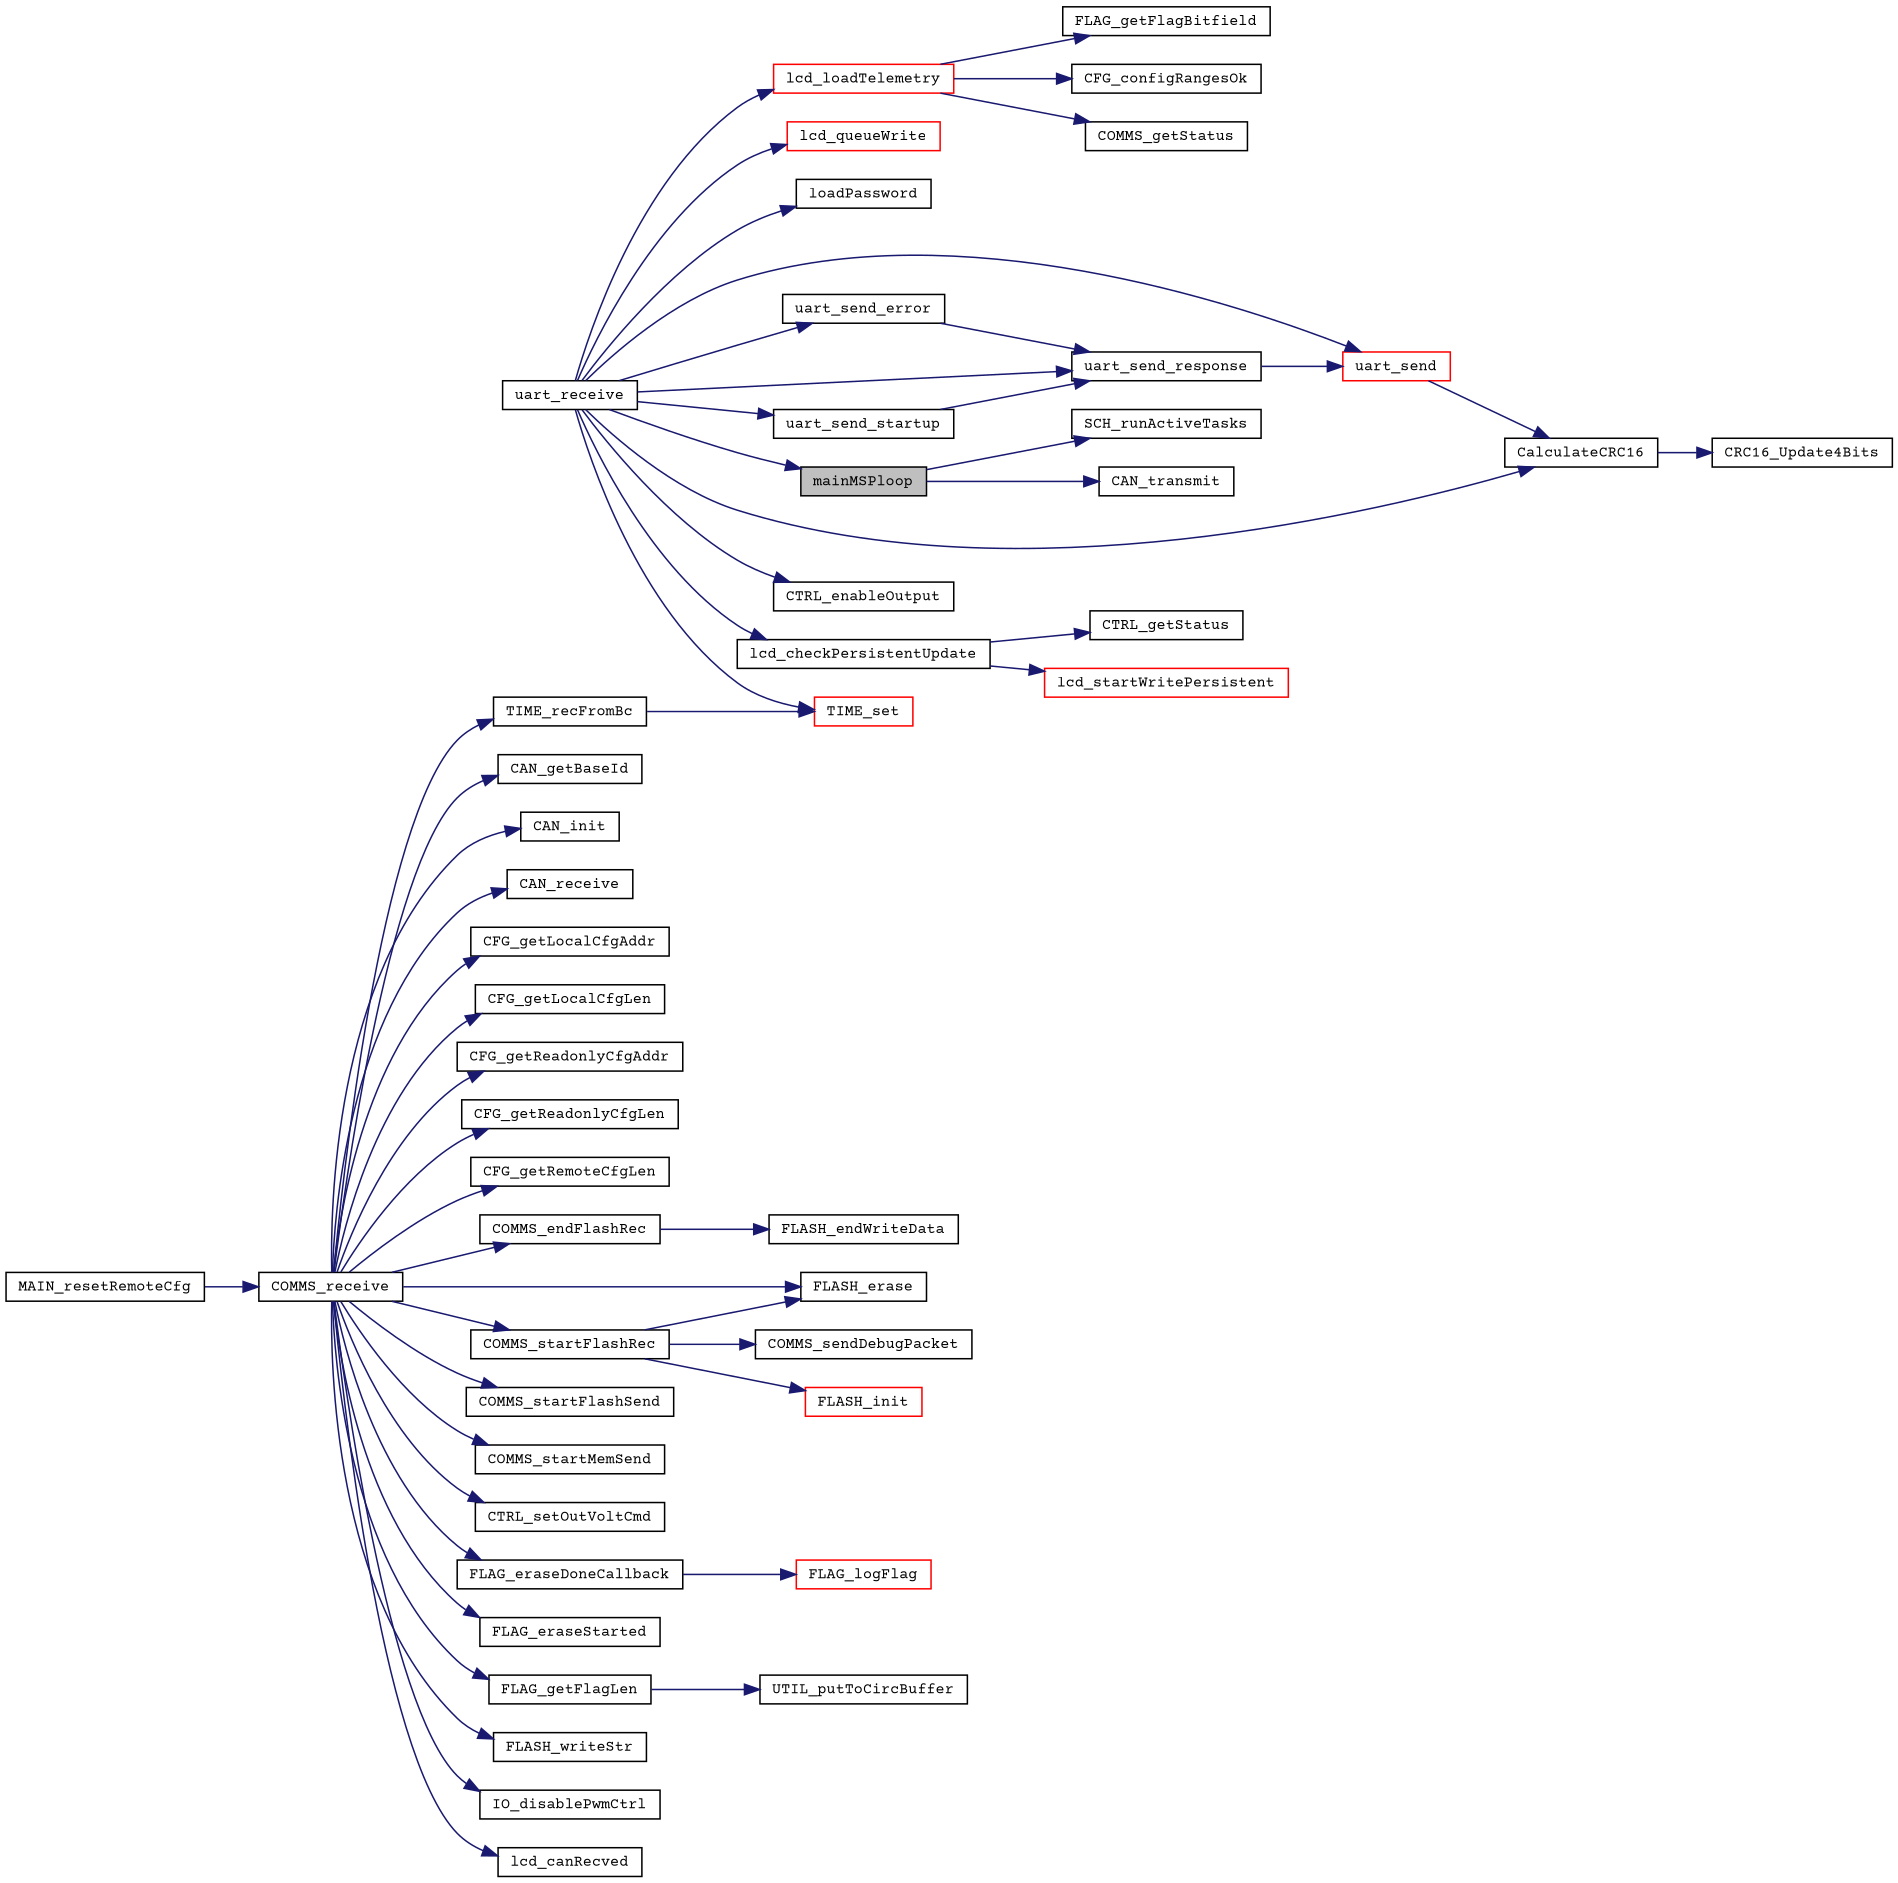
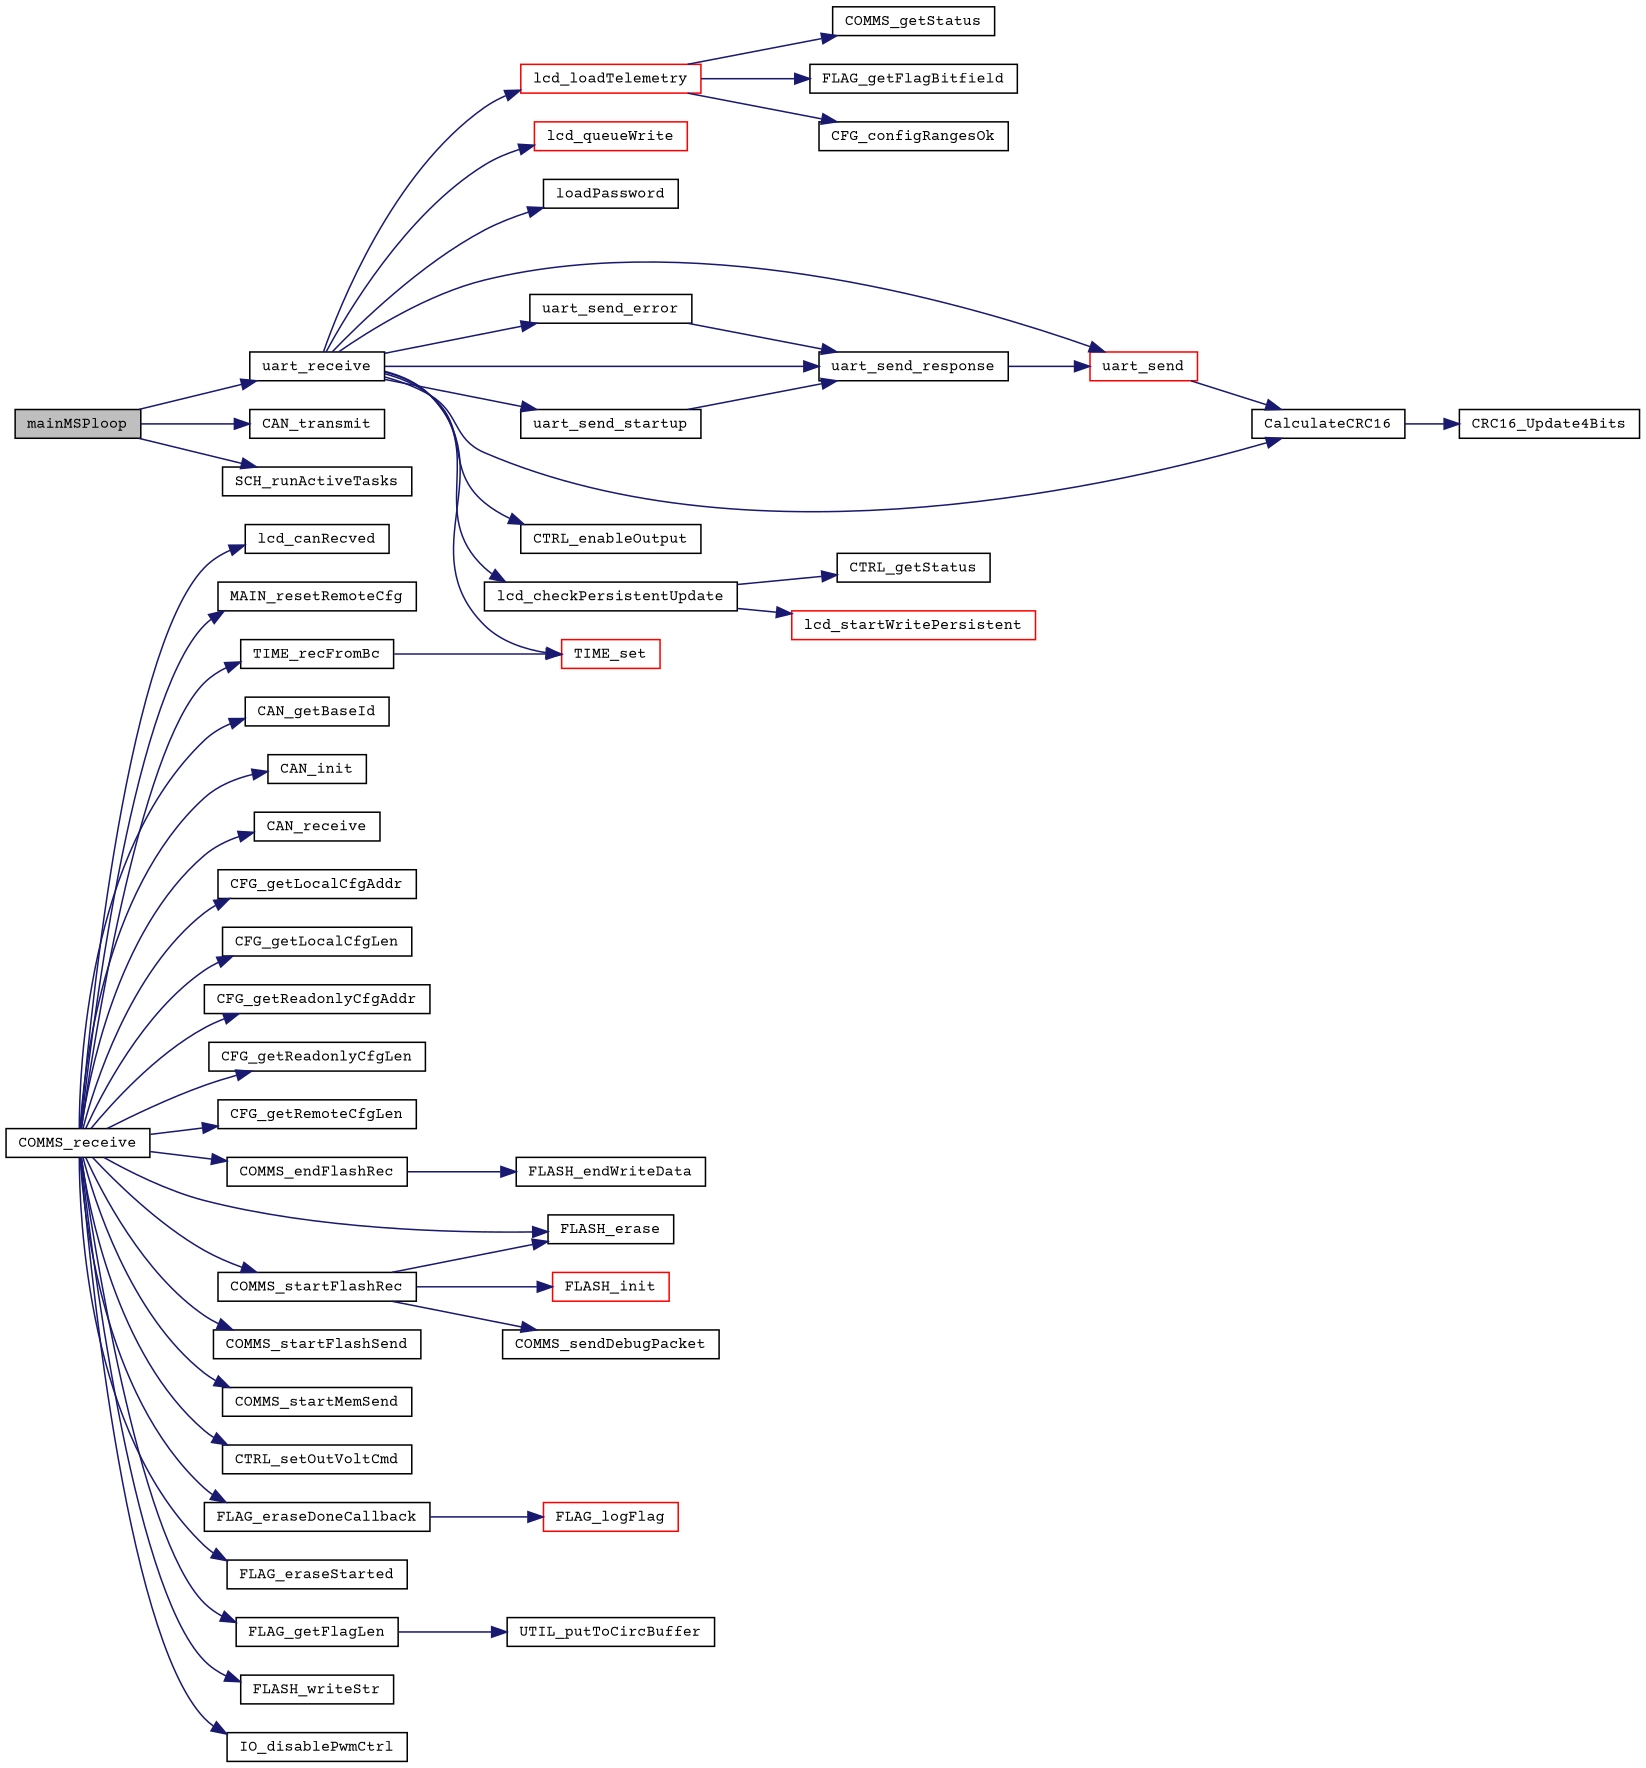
(697, 440) -> (190, 397)
(224, 1287) -> (129, 827)
